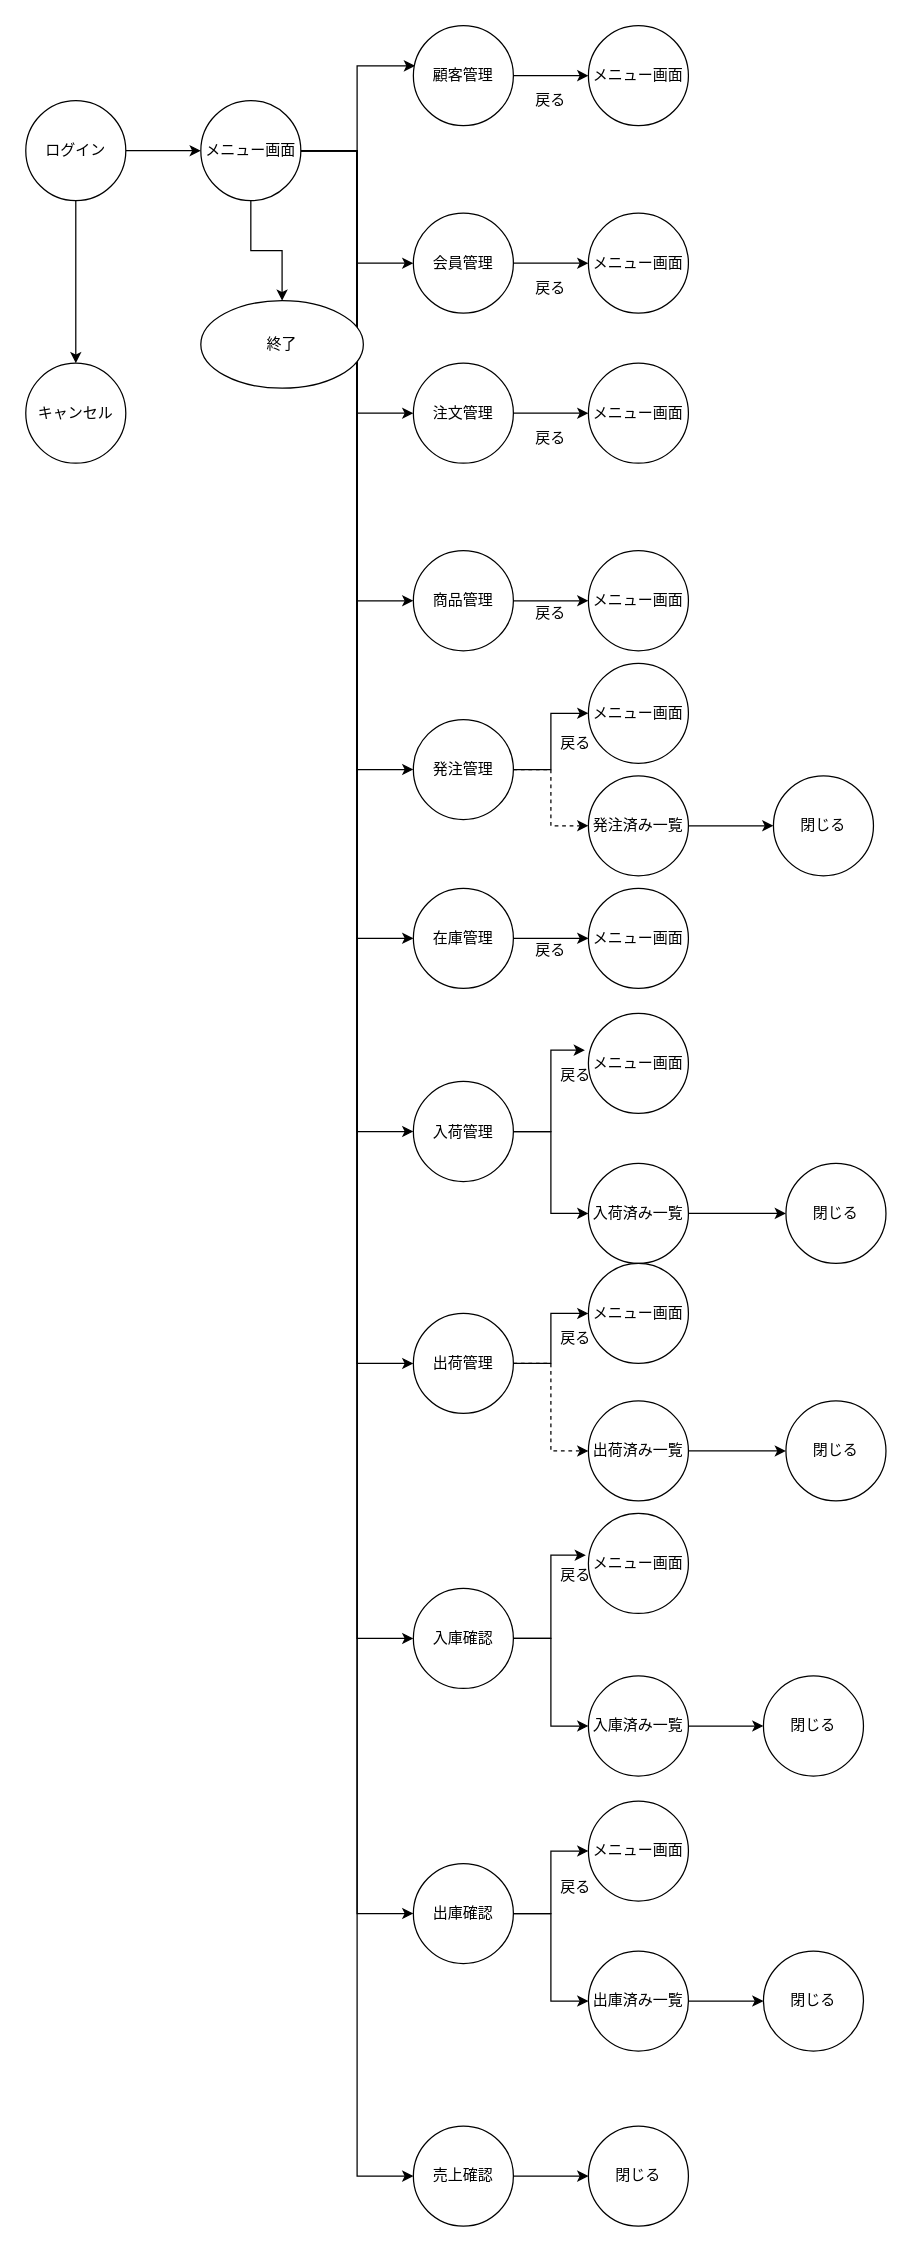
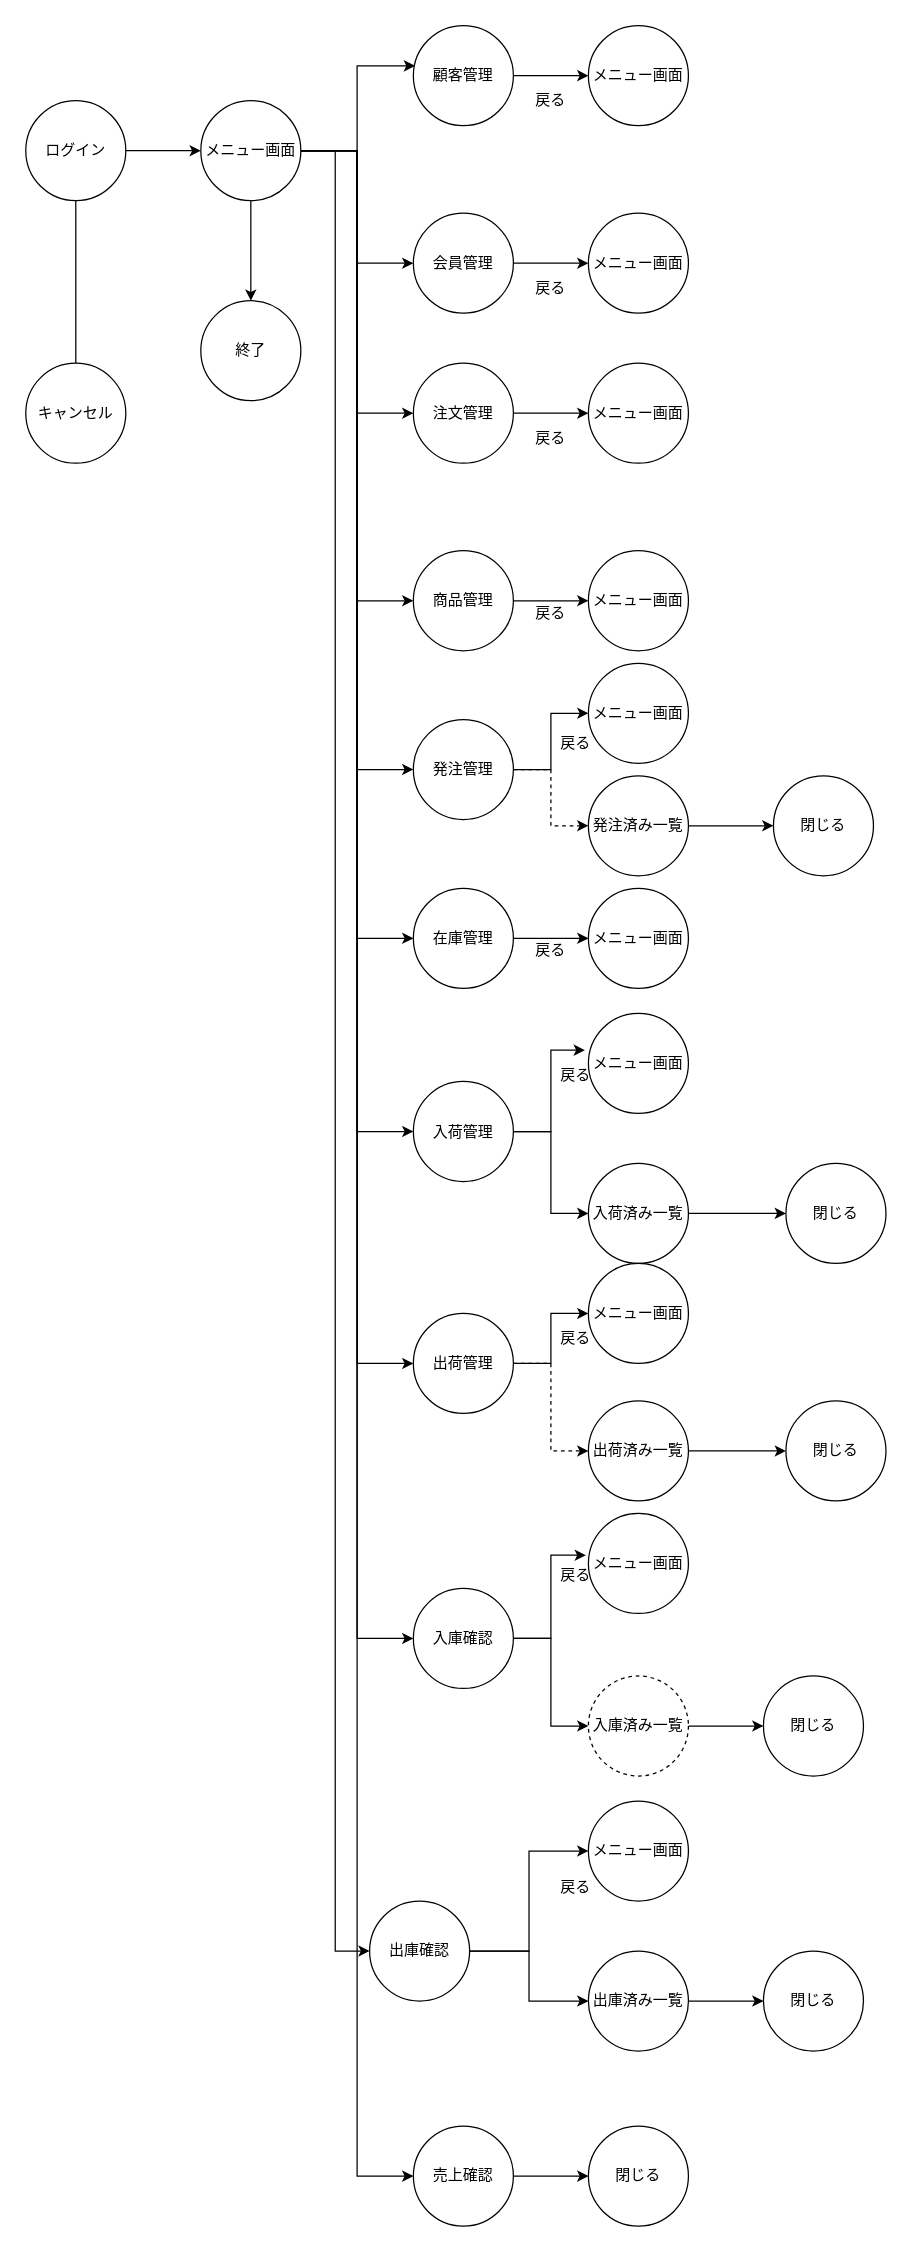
(282, 344) -> (251, 351)
(76, 353) -> (76, 356)
(638, 1726) -> (638, 1726)
(463, 1913) -> (419, 1951)
